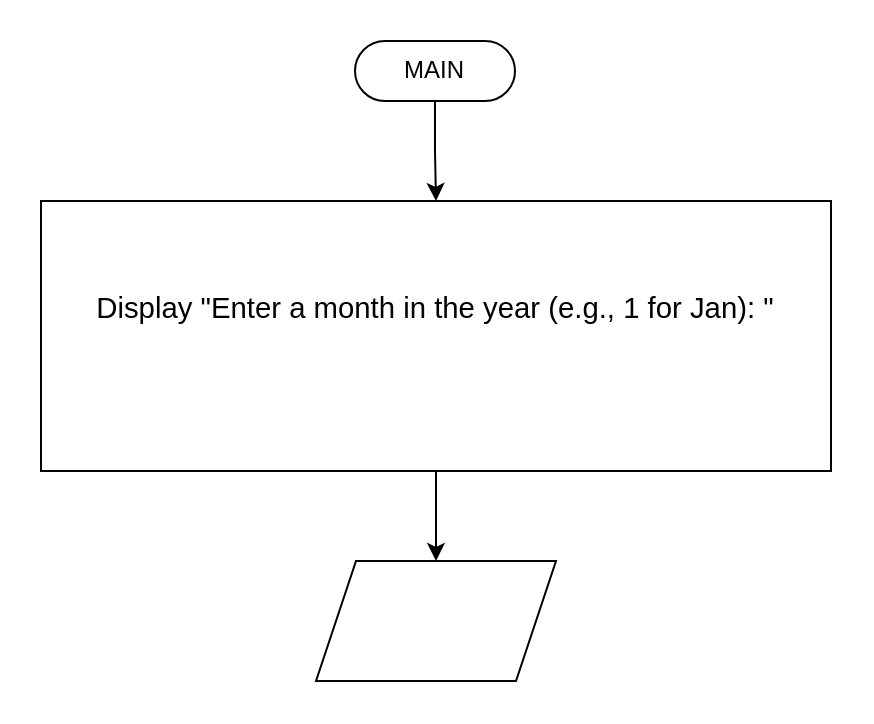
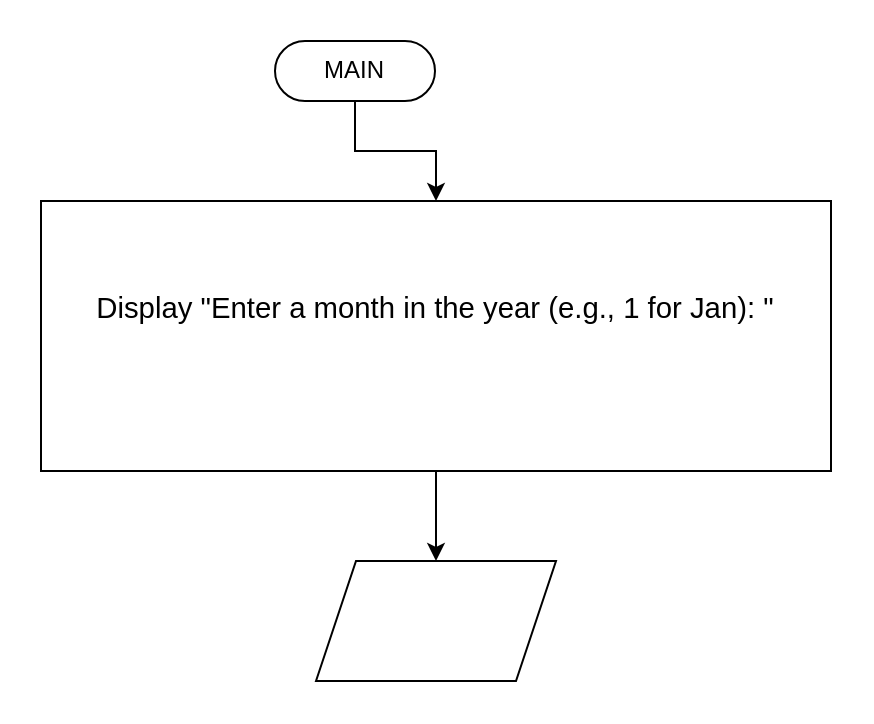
(435, 71) -> (355, 71)
